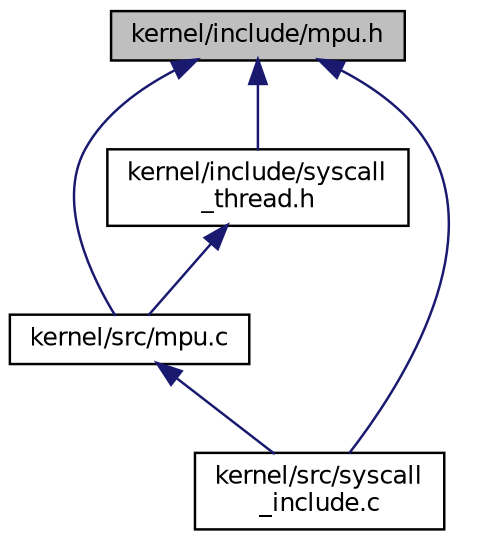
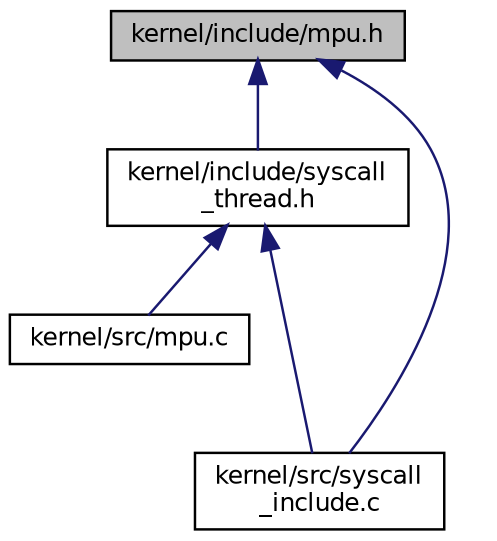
(76, 176) -> none
(226, 416) -> (291, 352)
